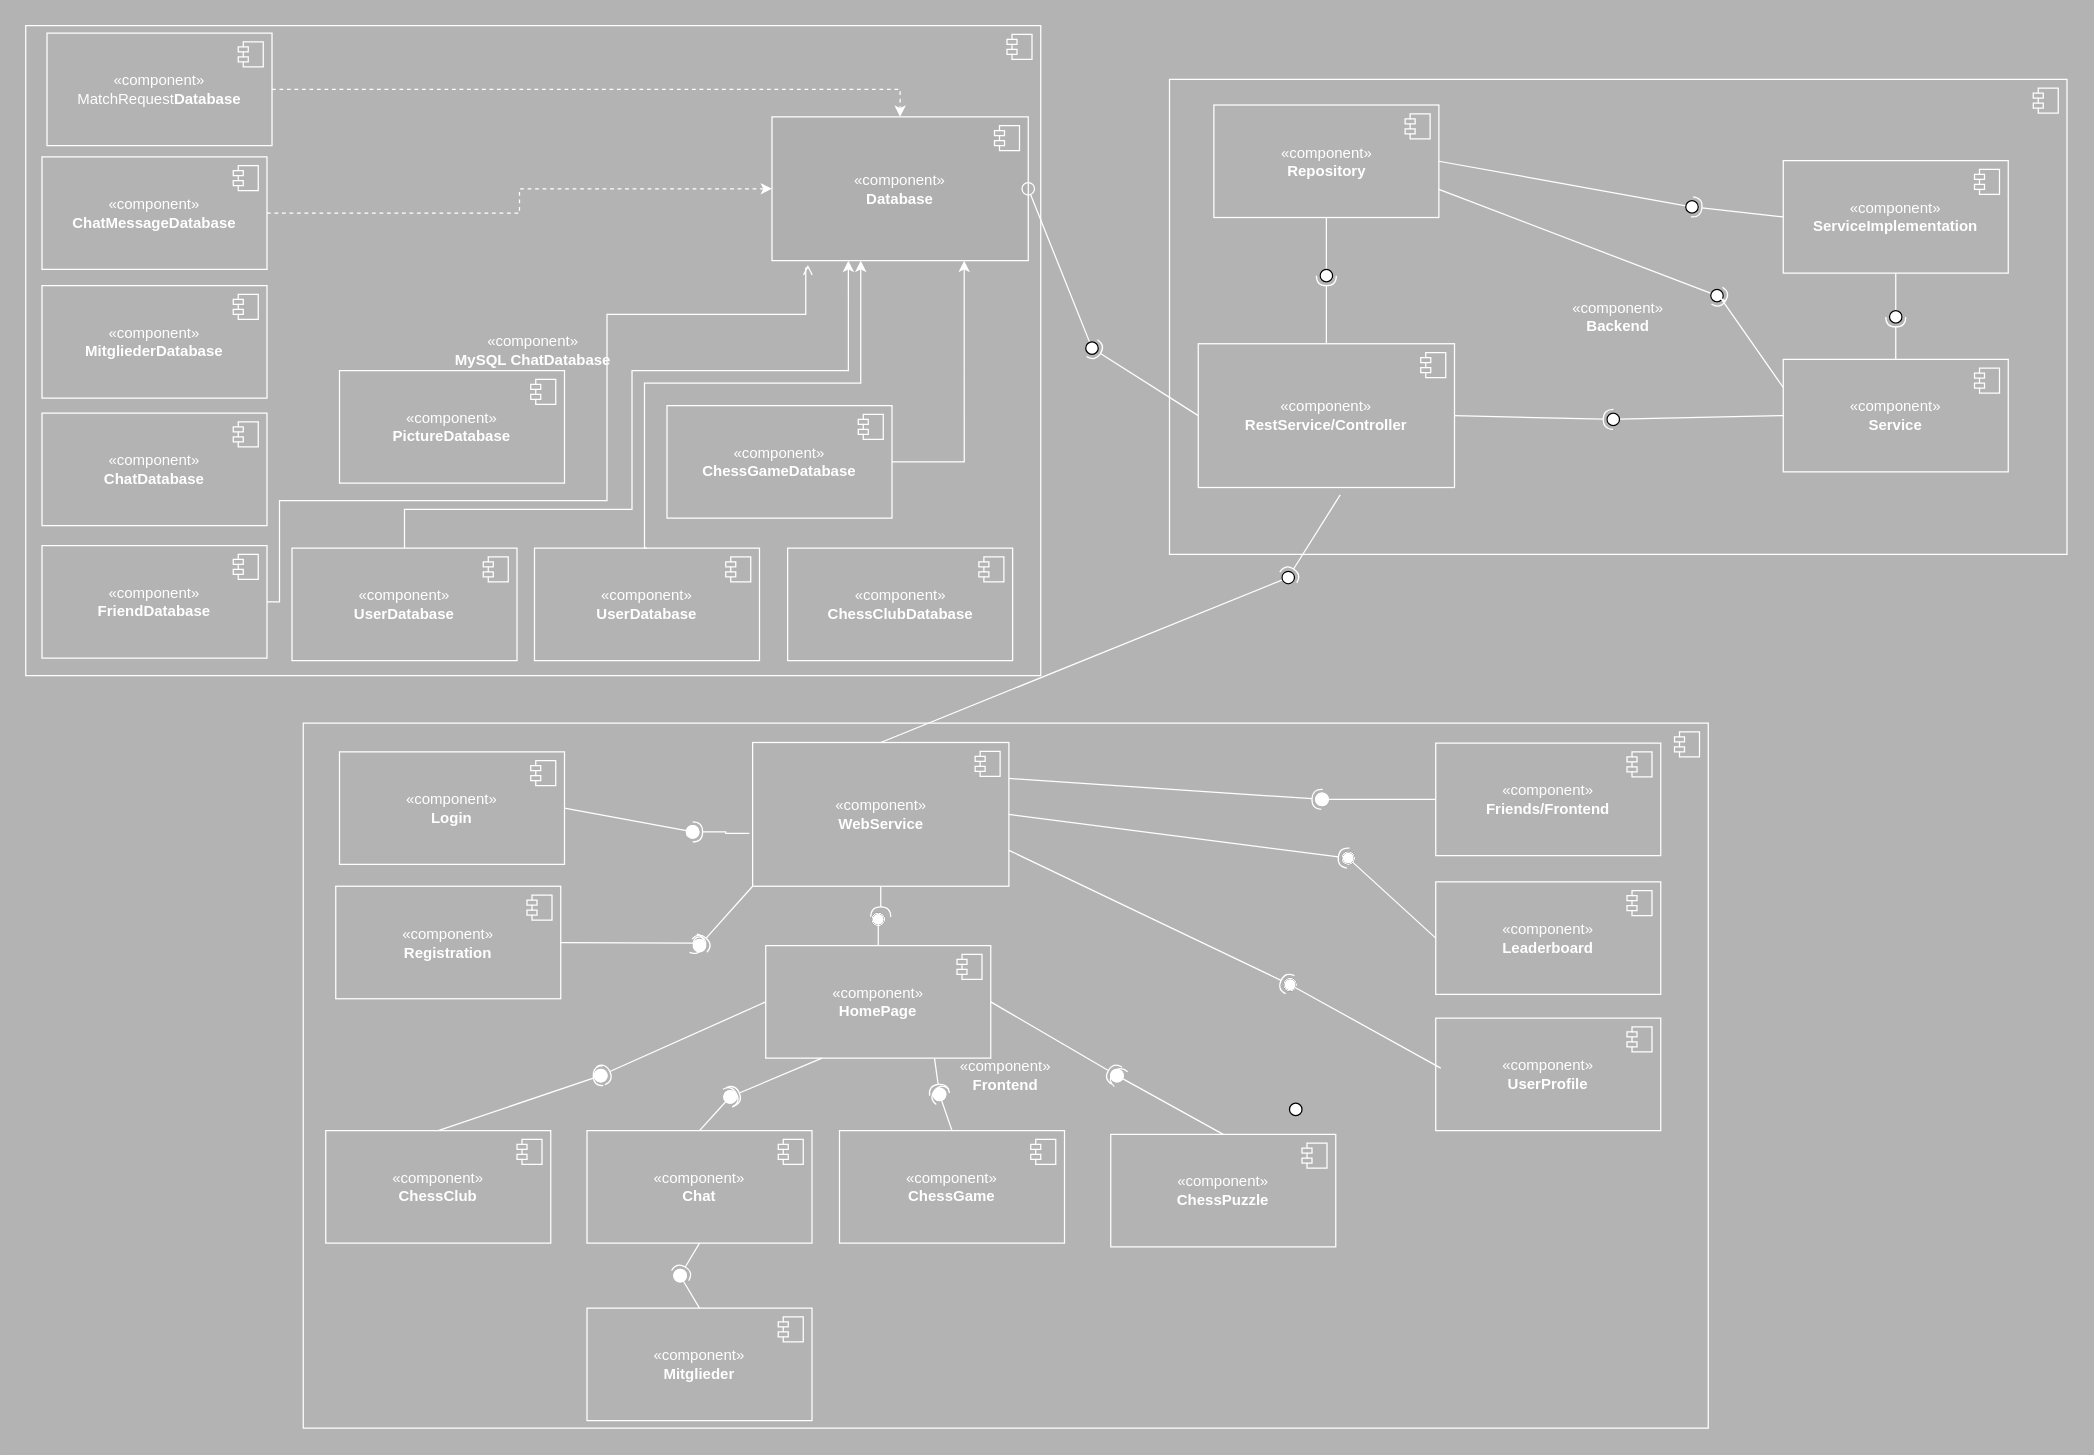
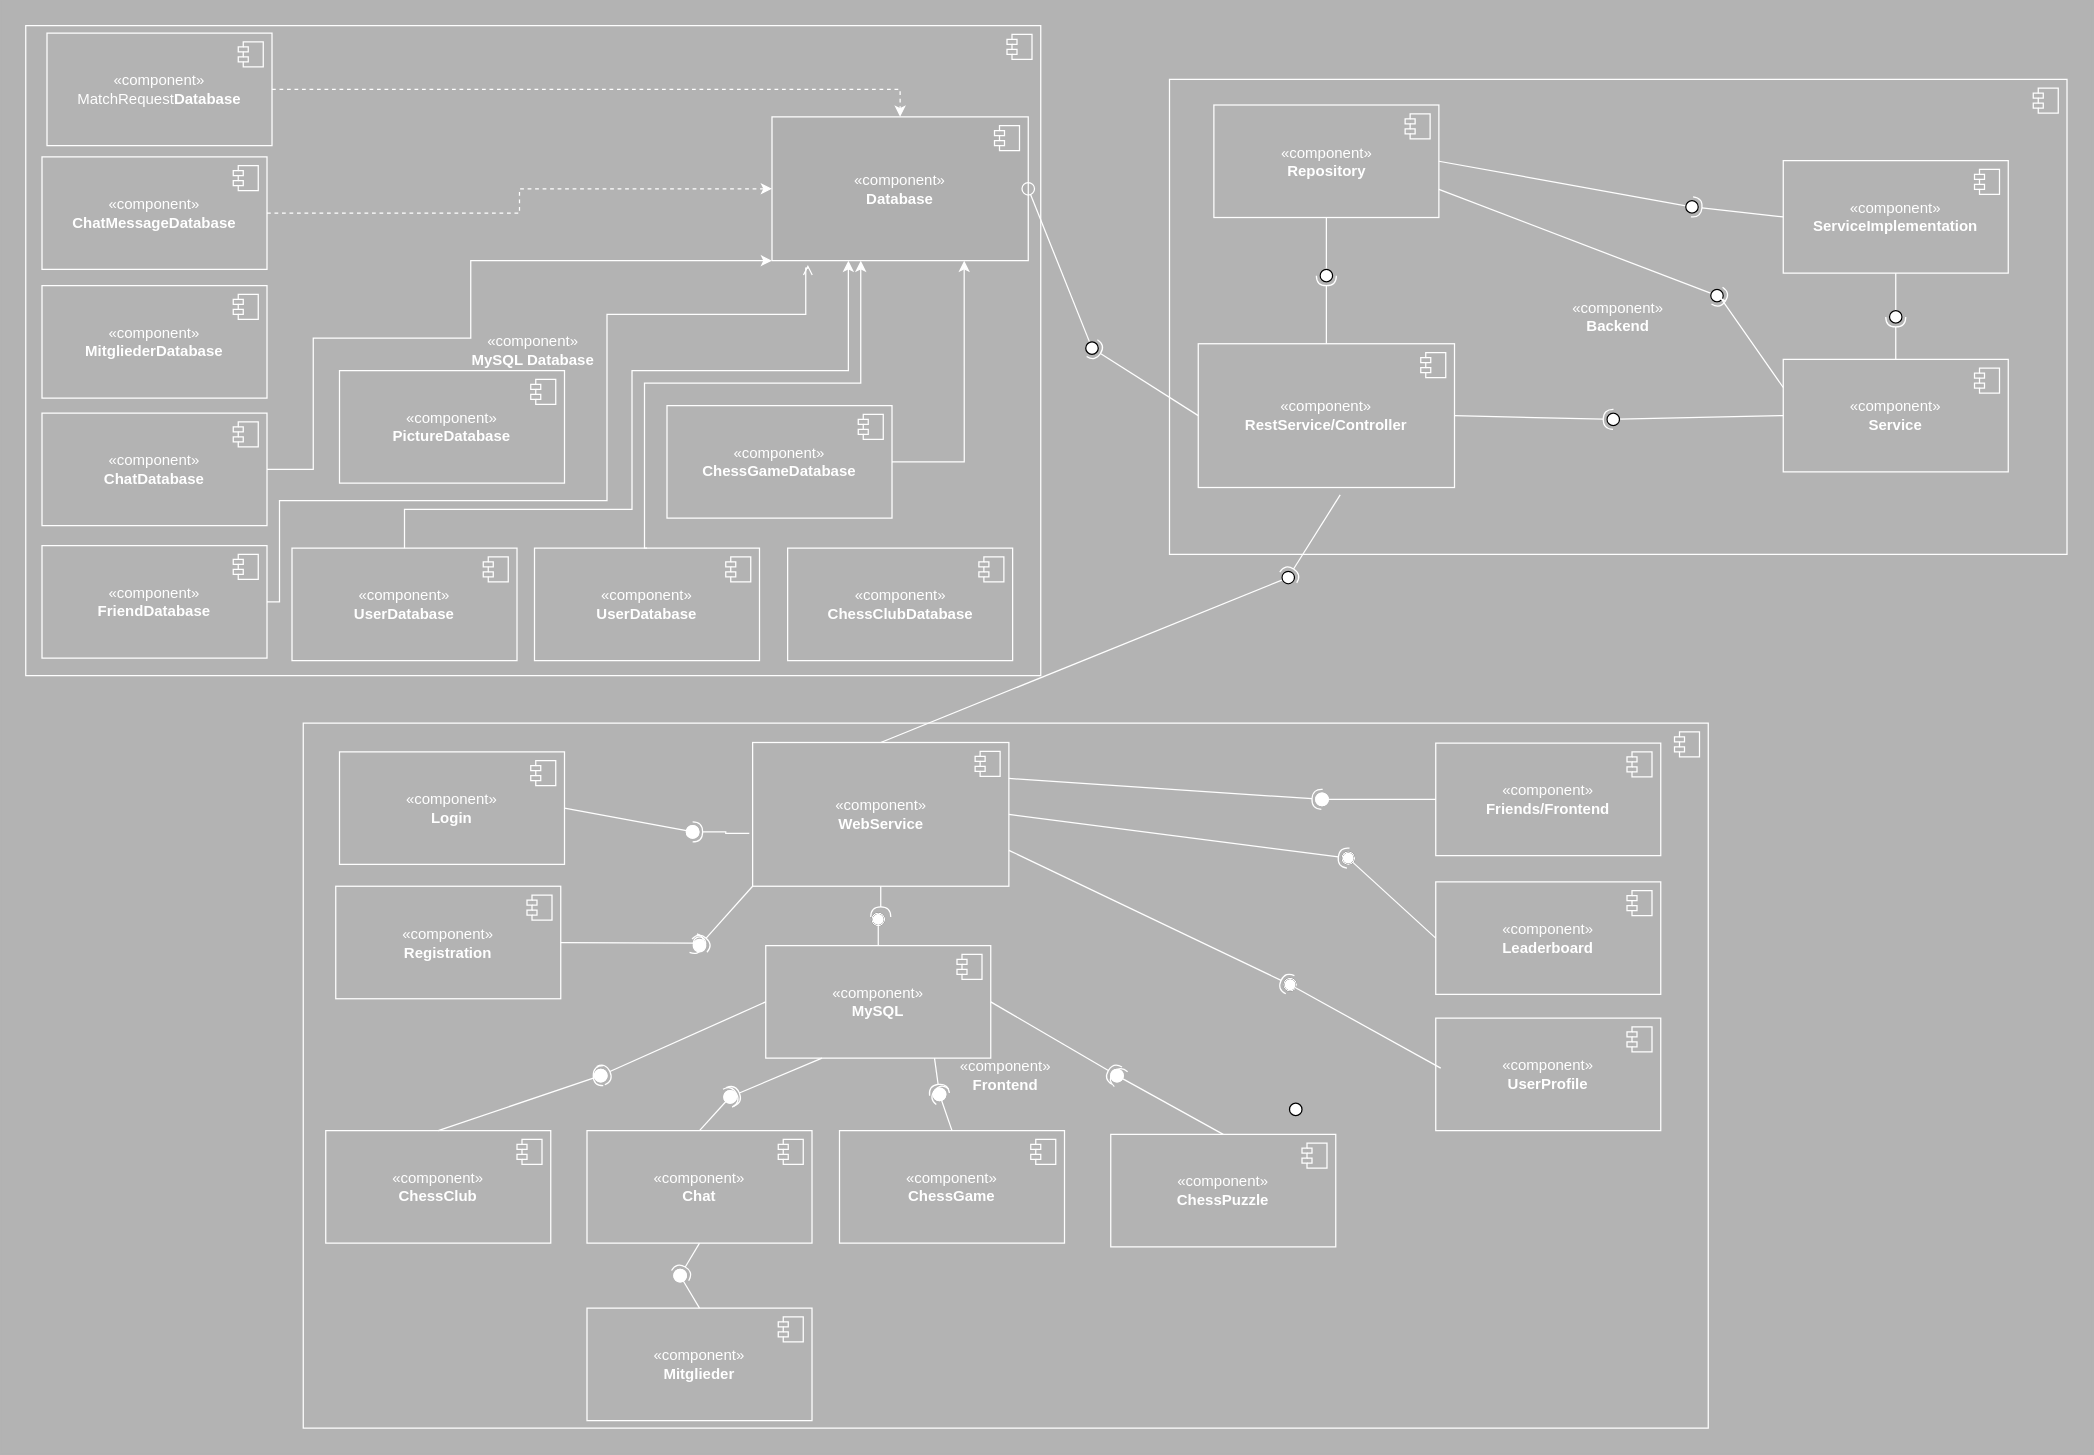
none -> (471, 320)
(533, 351) -> (533, 351)
(878, 1002) -> (878, 1002)
